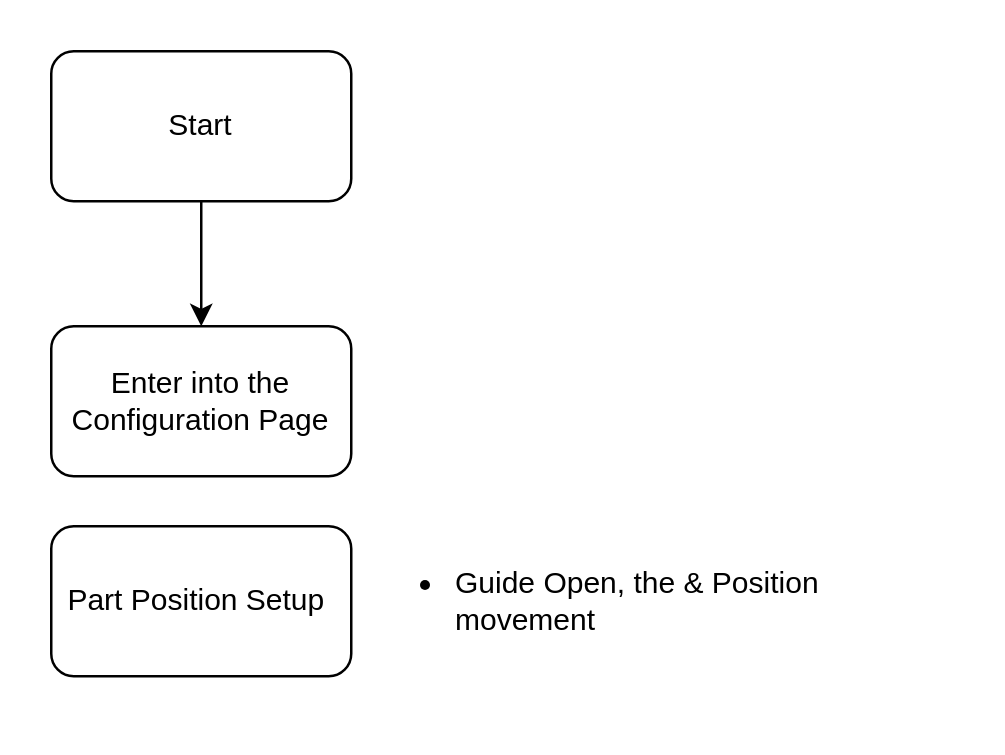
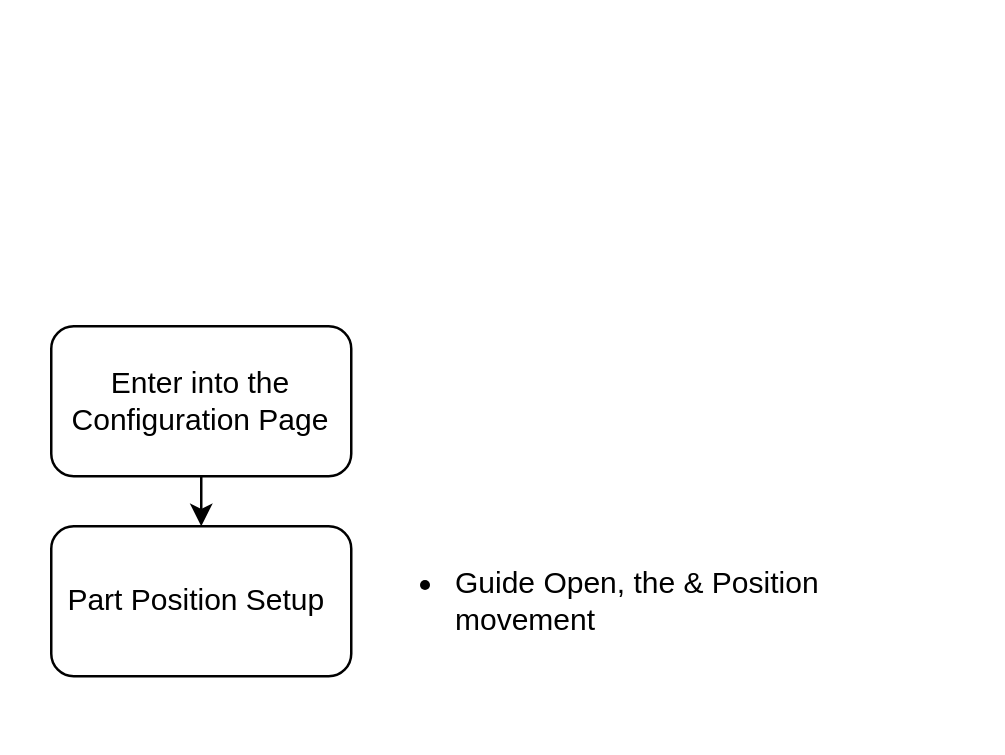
(201, 126) -> none
(201, 255) -> none
none -> (201, 493)
